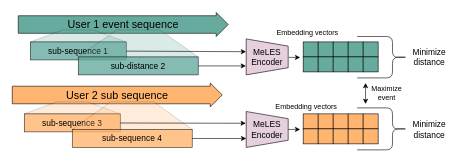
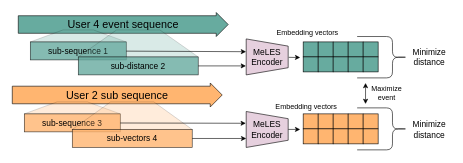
(123, 24) -> (123, 24)
(132, 138) -> (132, 138)
